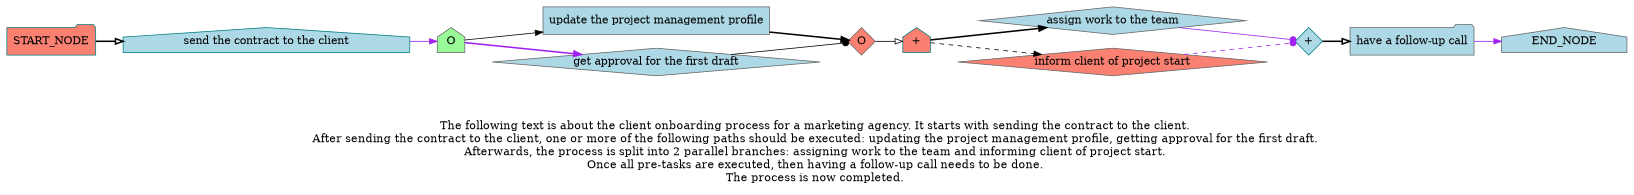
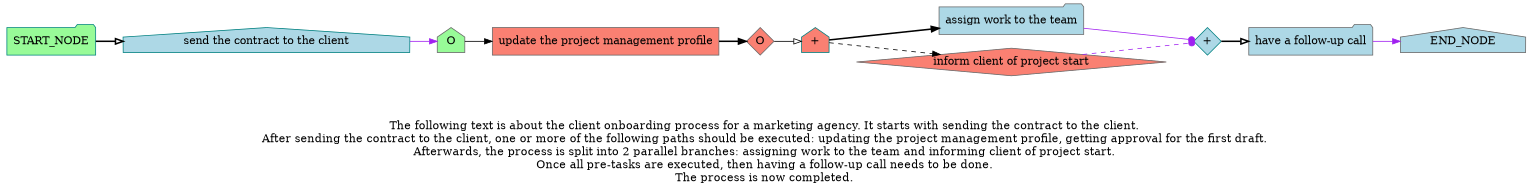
(656, 21) -> (606, 41)
(1113, 21) -> (1011, 21)
(51, 41) -> (51, 41)
(656, 62) -> none
